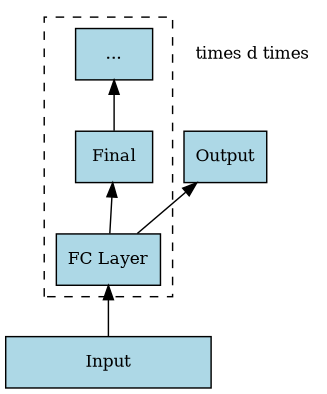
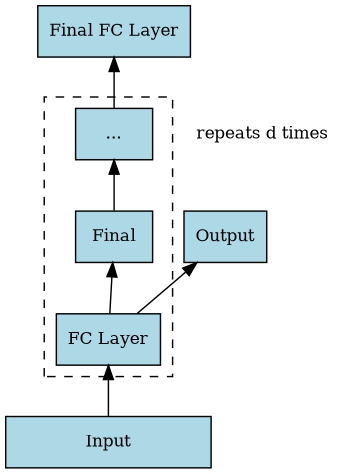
none -> (114, 31)
(252, 54) -> (262, 134)
